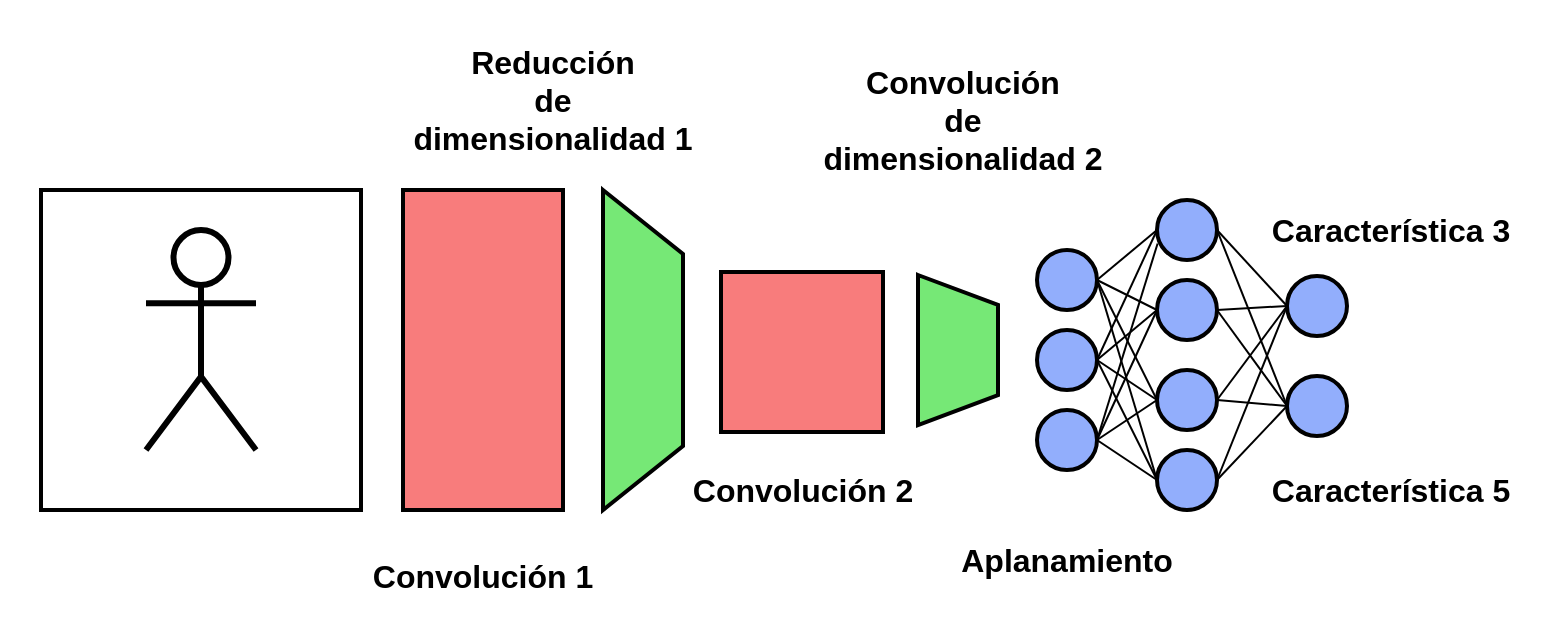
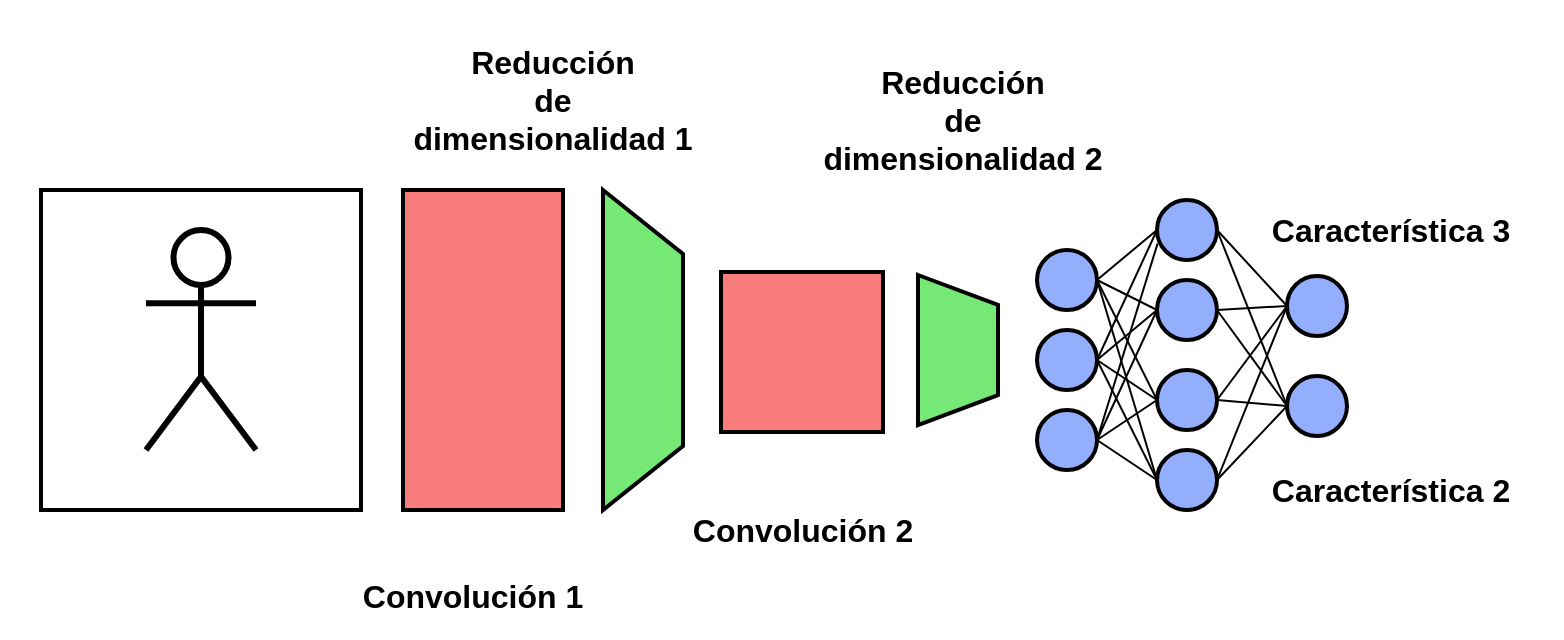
(964, 121) -> (964, 121)
(802, 490) -> (802, 530)
(1392, 491) -> (1392, 491)
(1067, 561) -> none
(483, 576) -> (473, 596)
